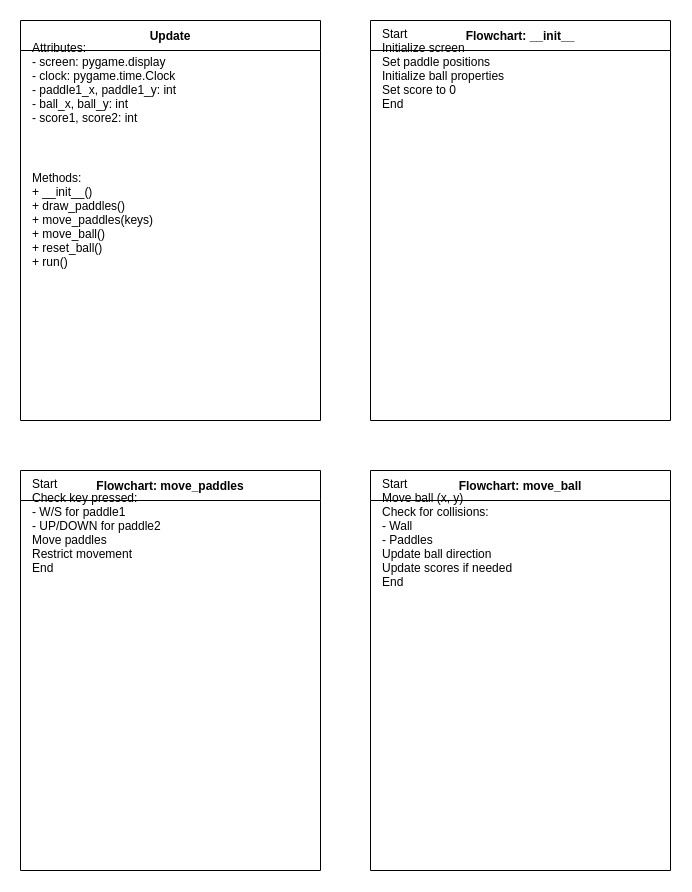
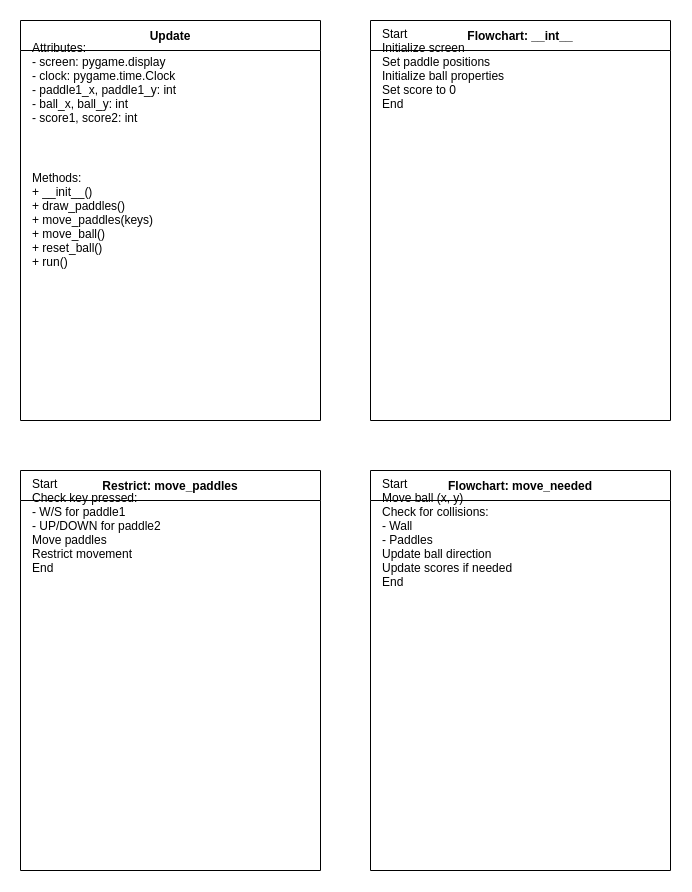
(520, 36) -> (520, 36)
(170, 486) -> (170, 486)
(520, 486) -> (520, 486)
